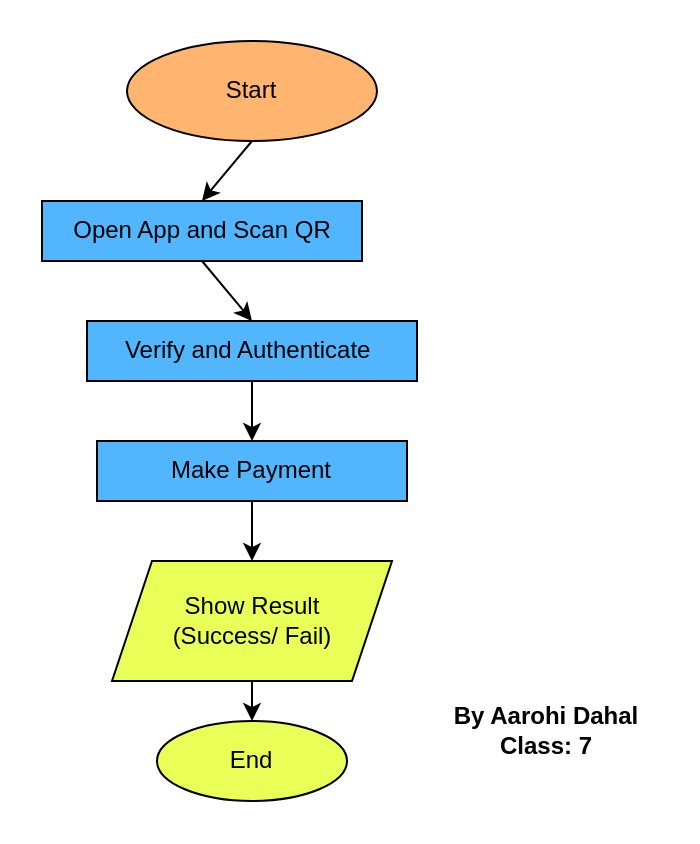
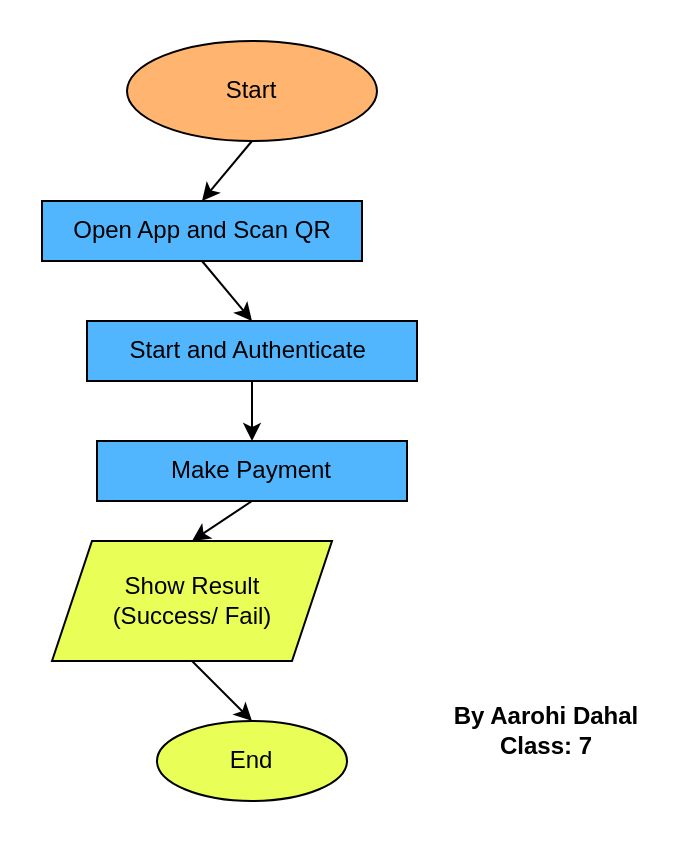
(252, 351) -> (252, 351)
(252, 621) -> (192, 601)
